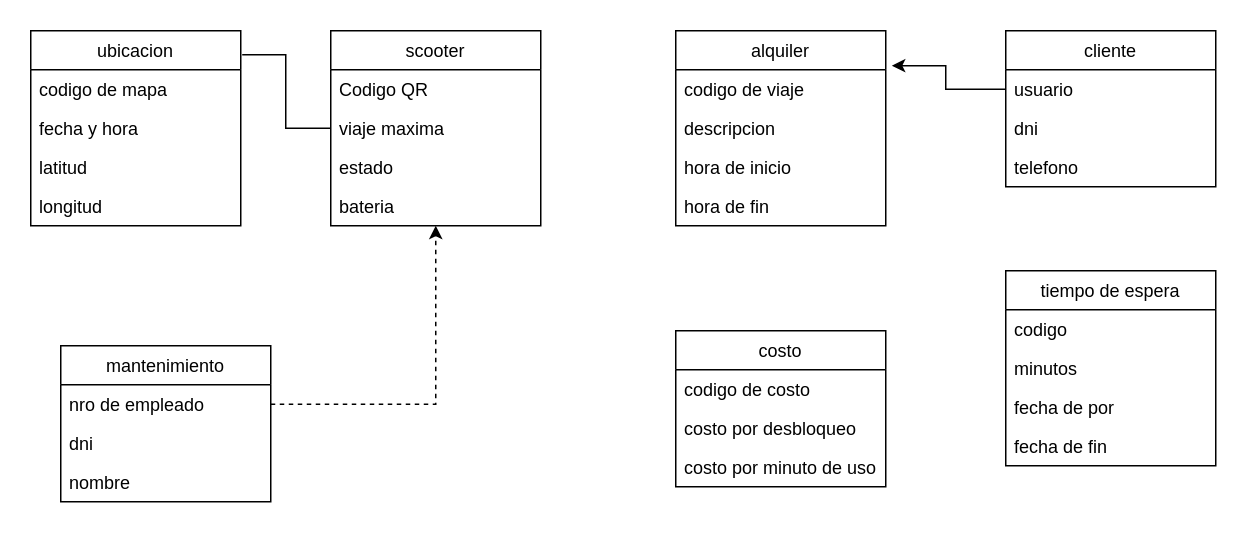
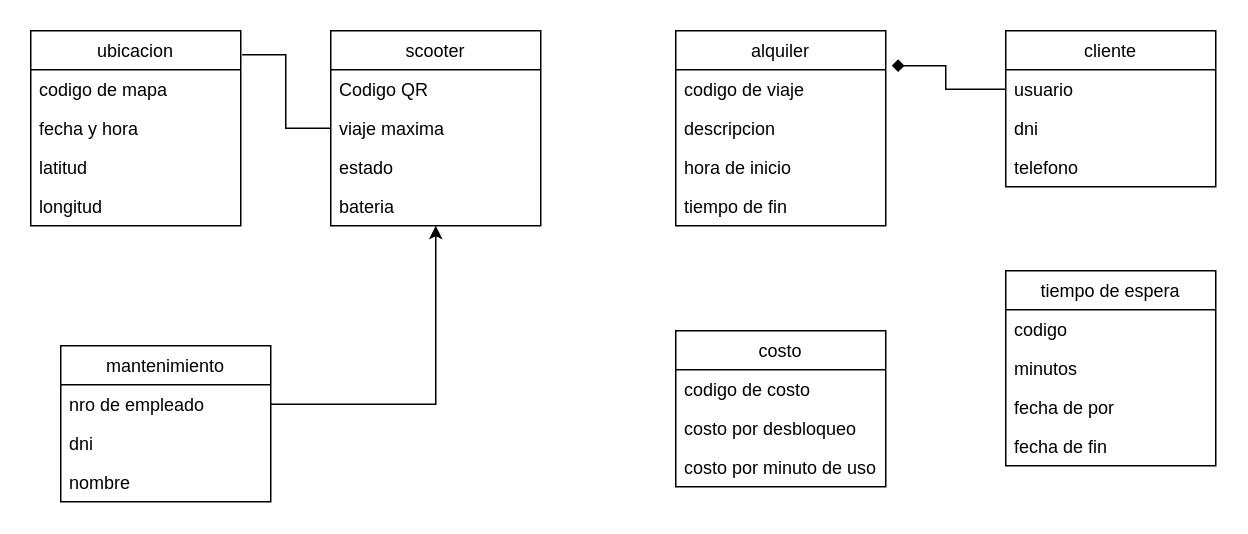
(903, 66) -> (904, 66)
(732, 207) -> (740, 207)
(436, 402) -> (436, 402)
